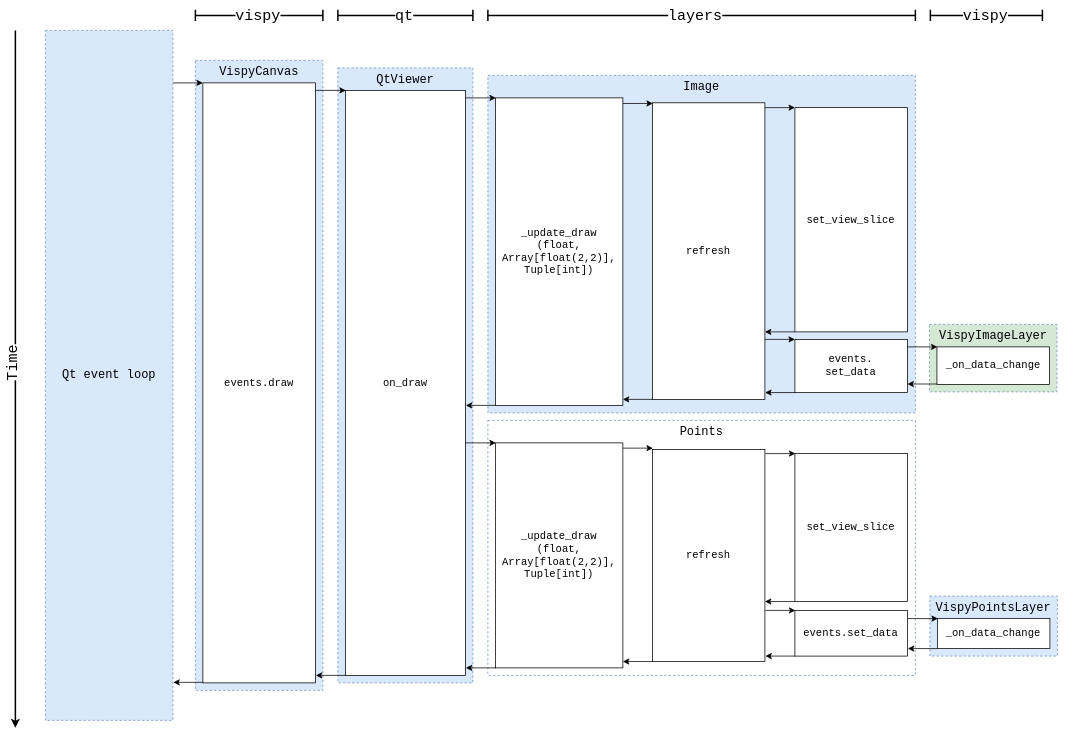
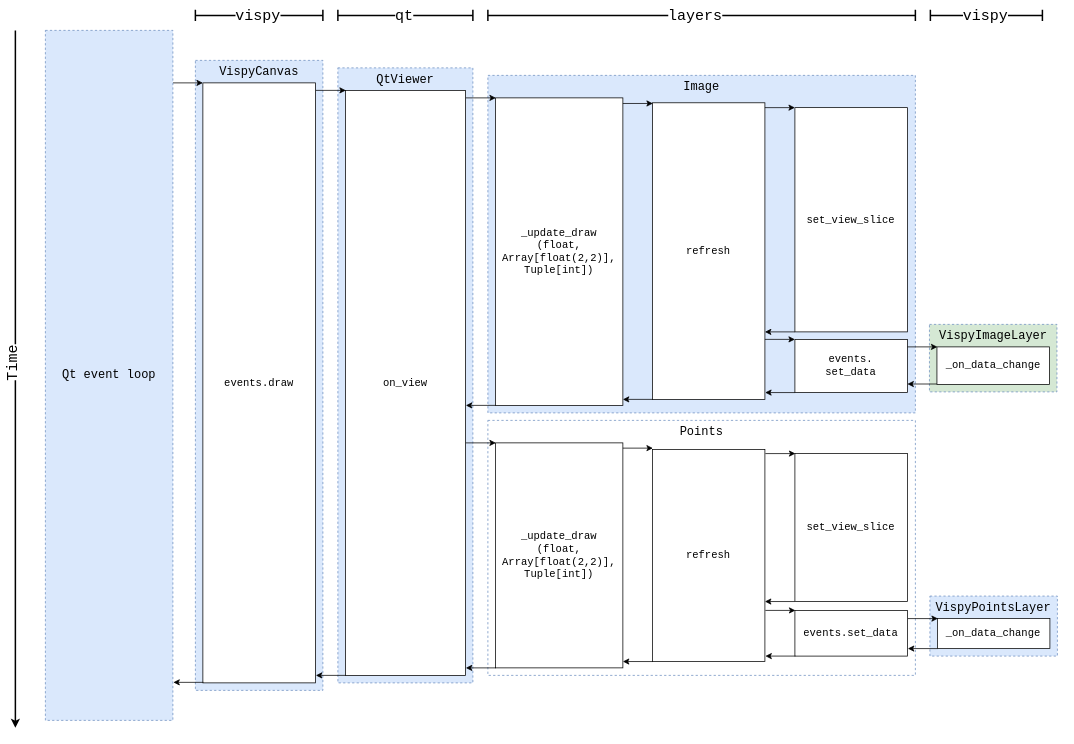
(405, 383) -> (405, 383)
